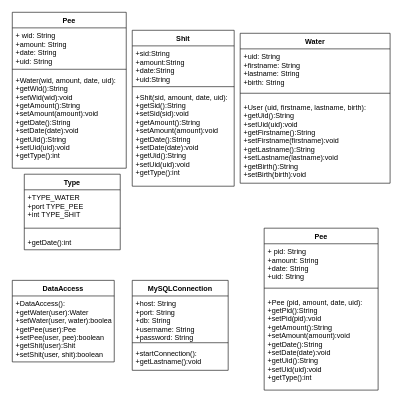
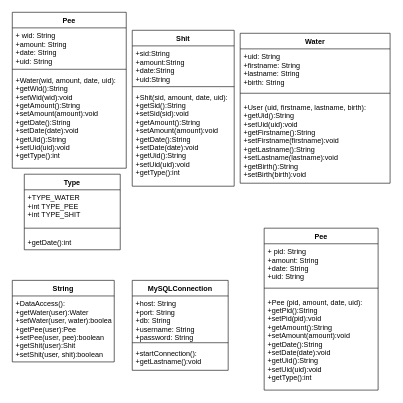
(50, 198) -> (50, 198)
(63, 289) -> (63, 289)
